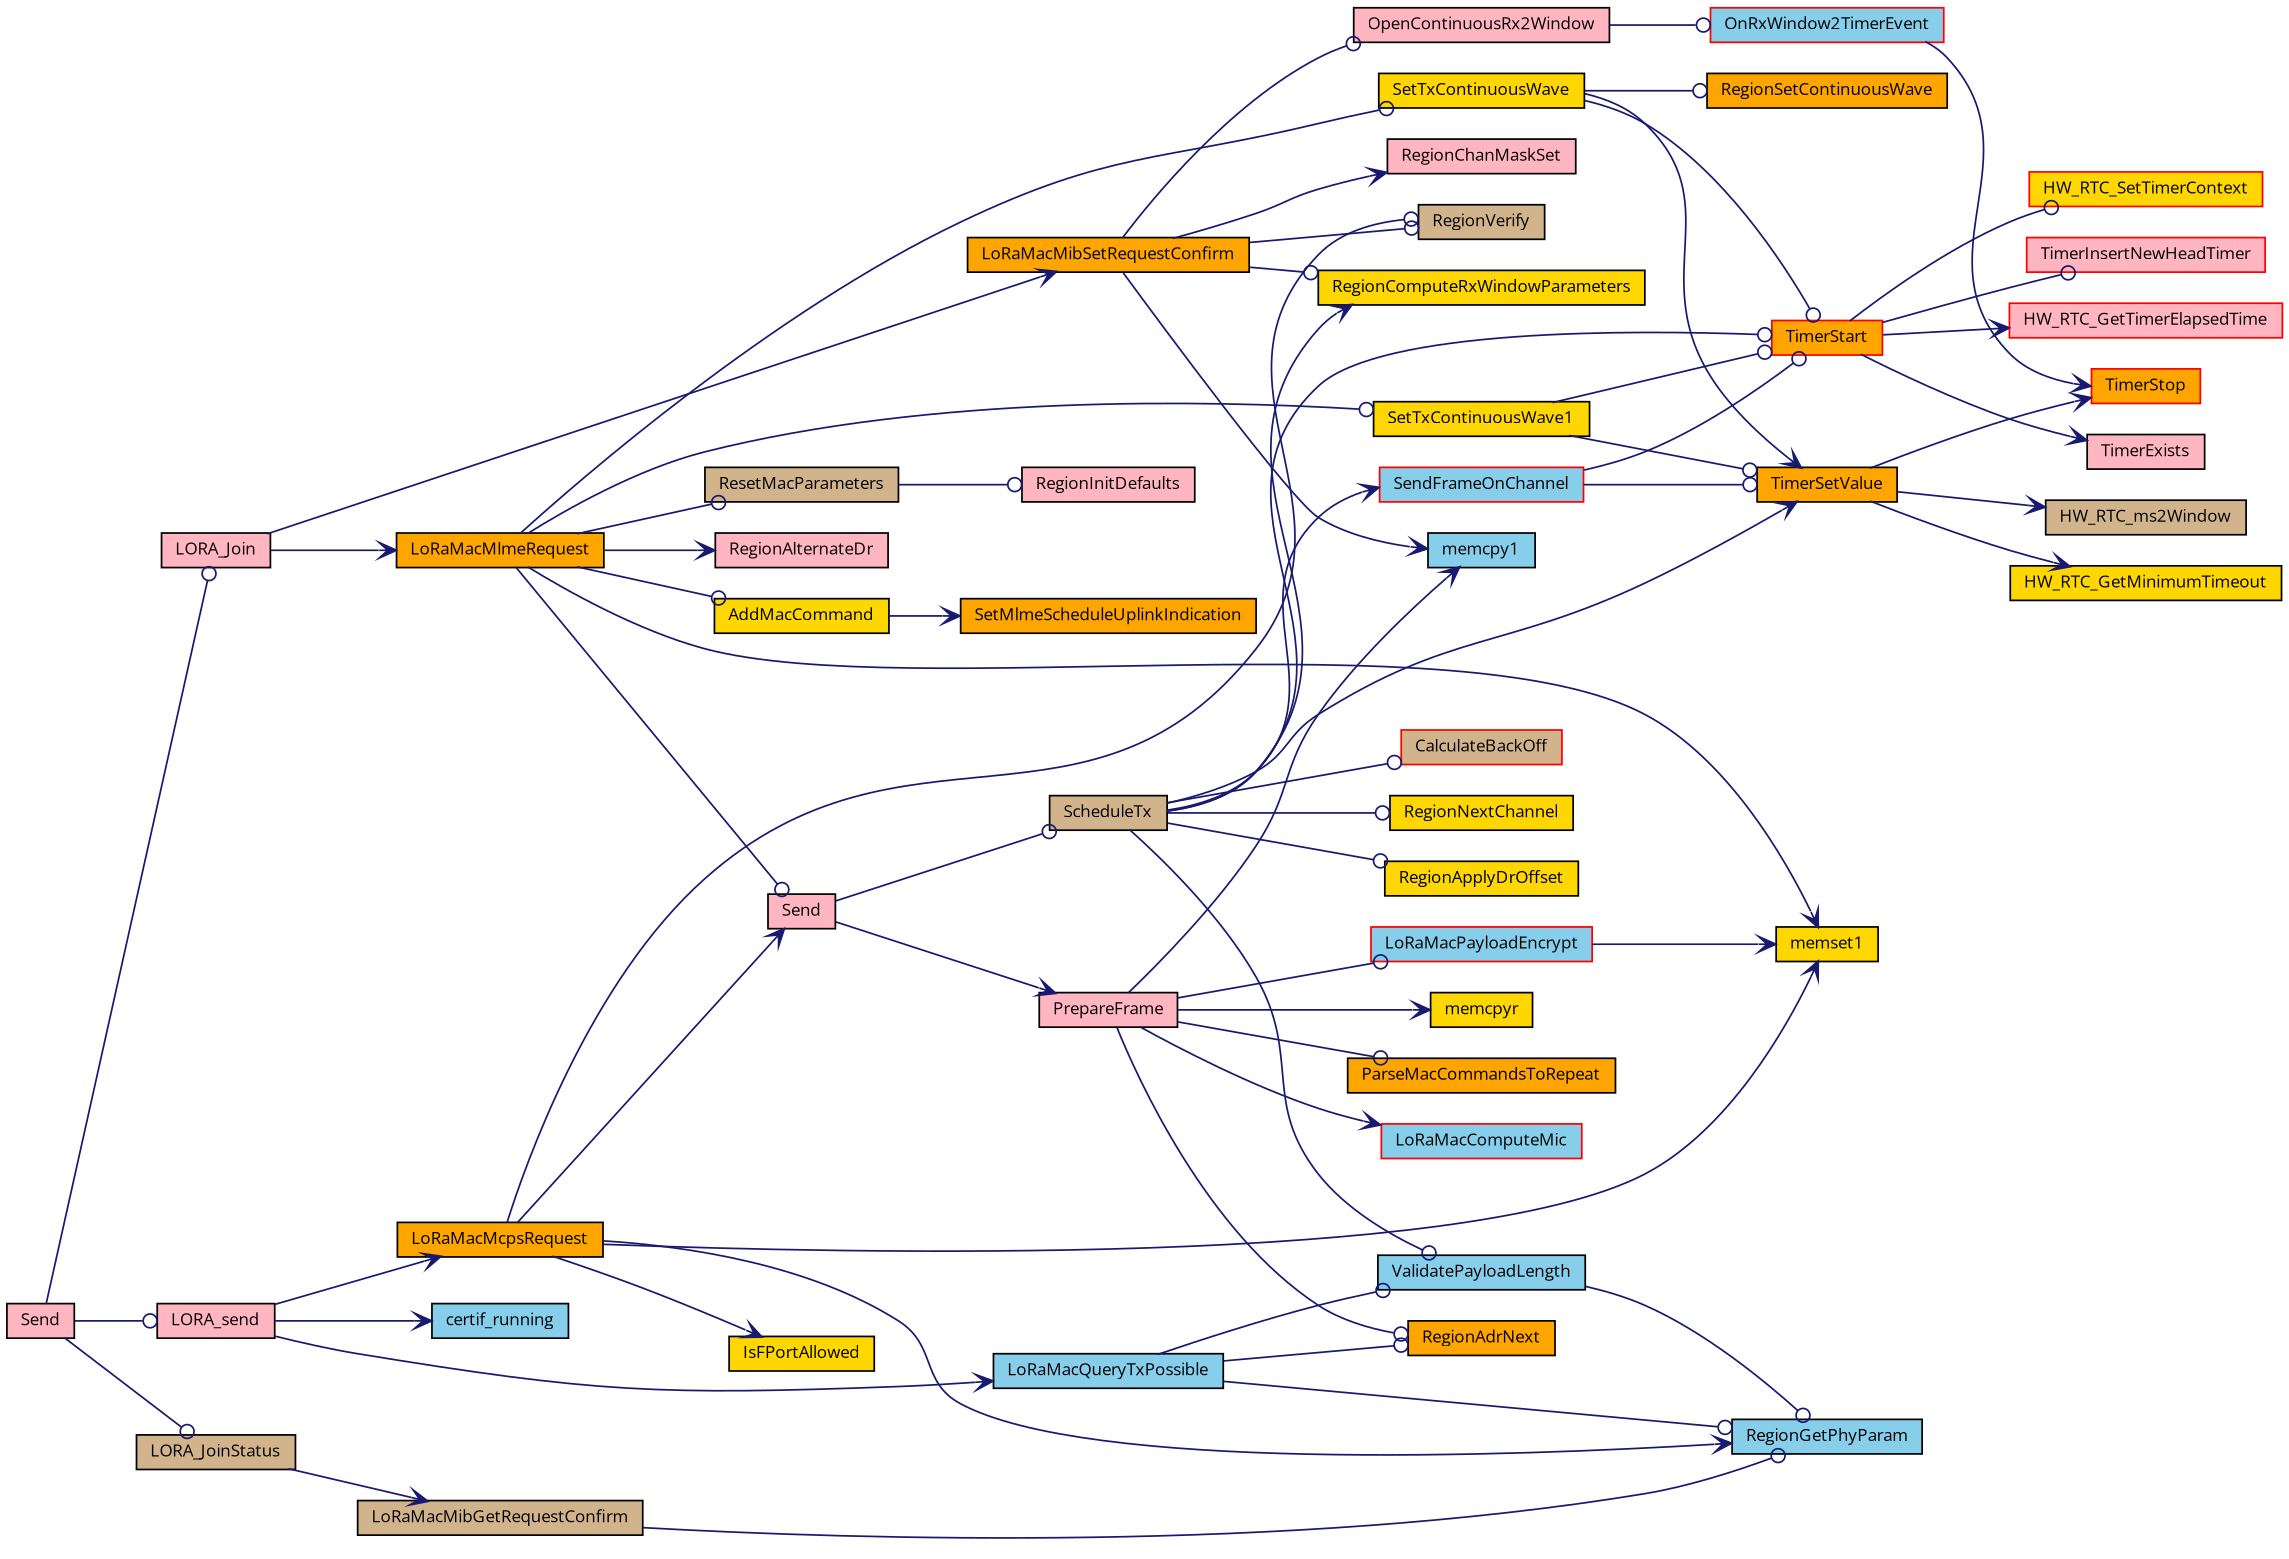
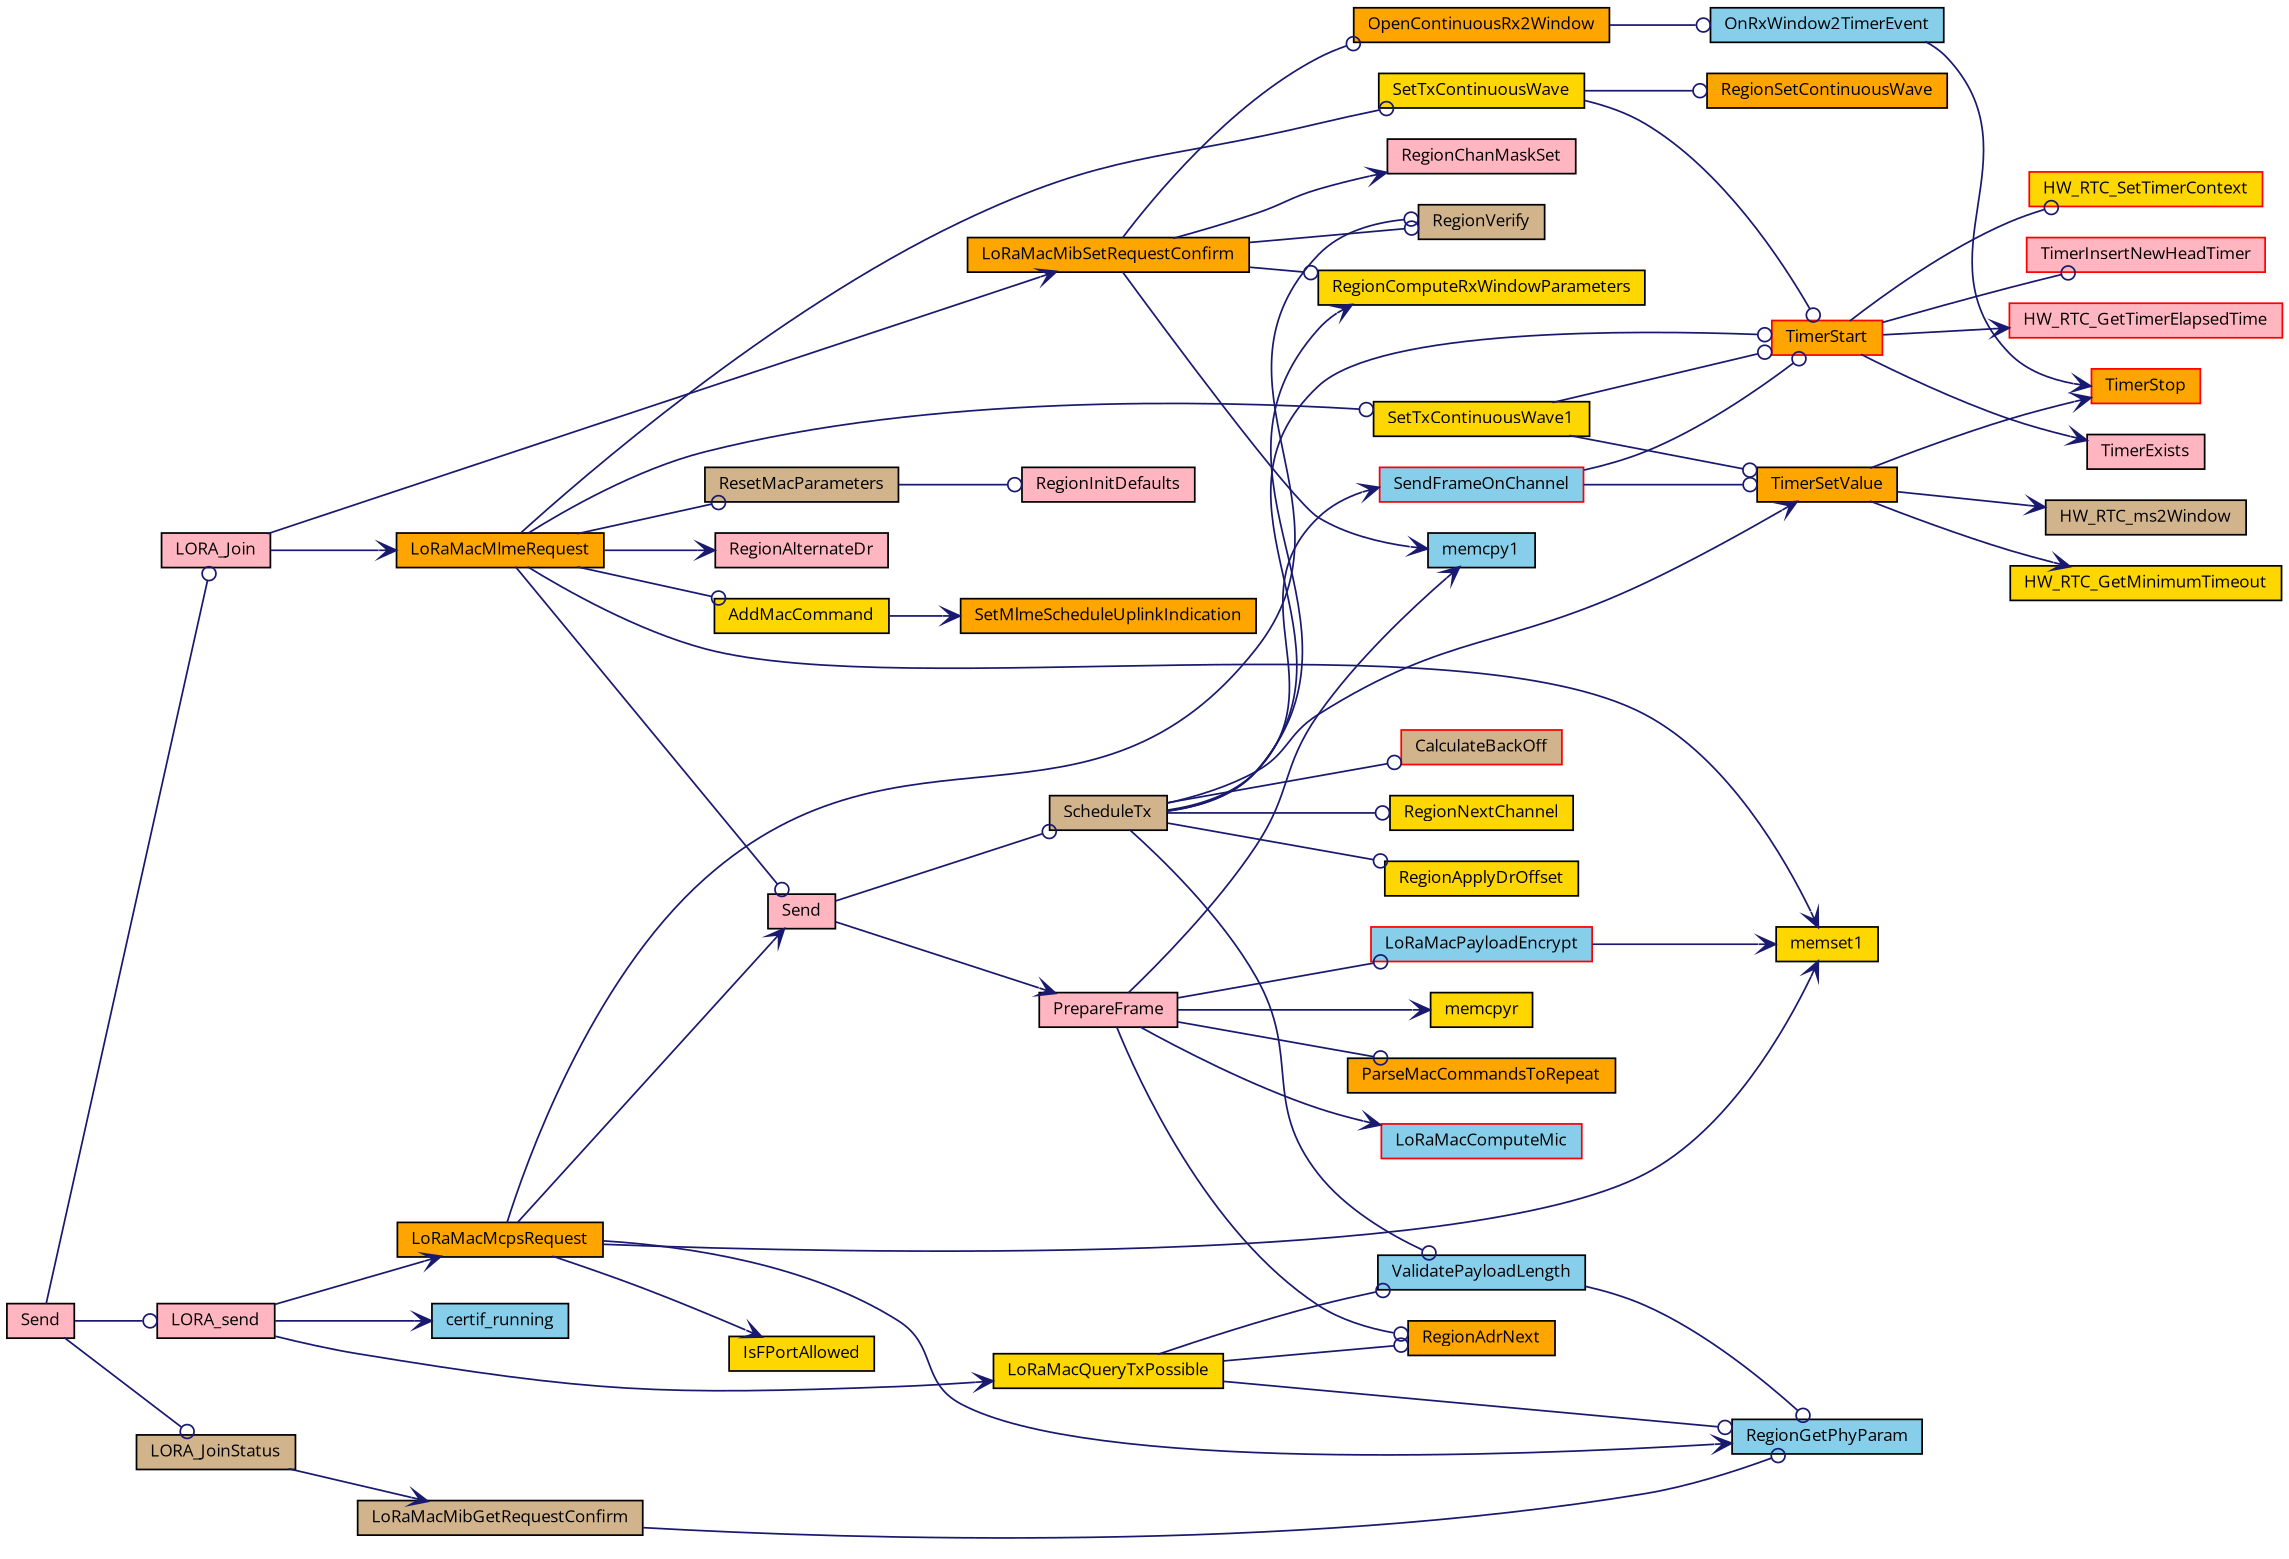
(1482, 25) -> (1482, 25)
(1827, 25) -> (1827, 25)
(1684, 269) -> none
(1108, 1371) -> (1108, 1371)
